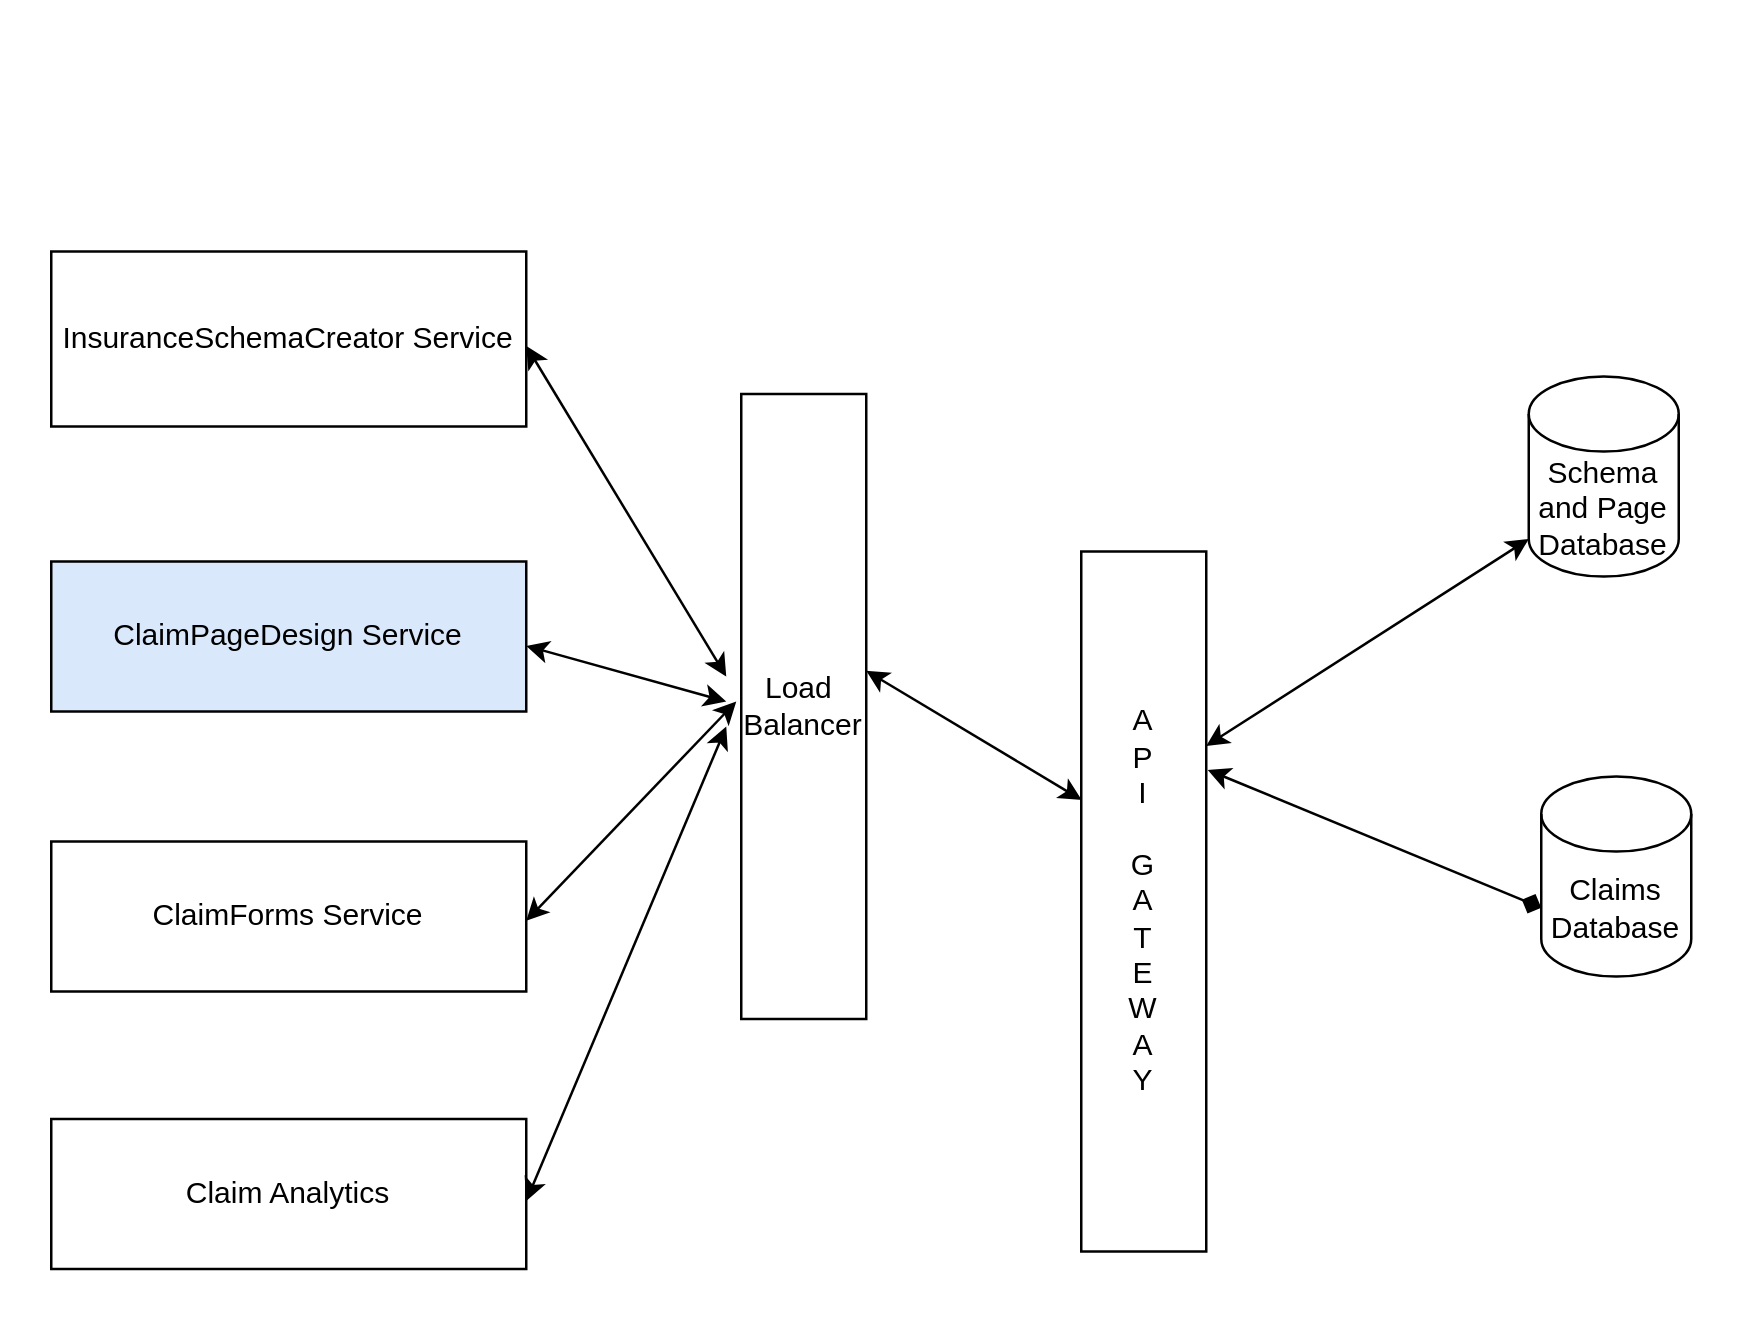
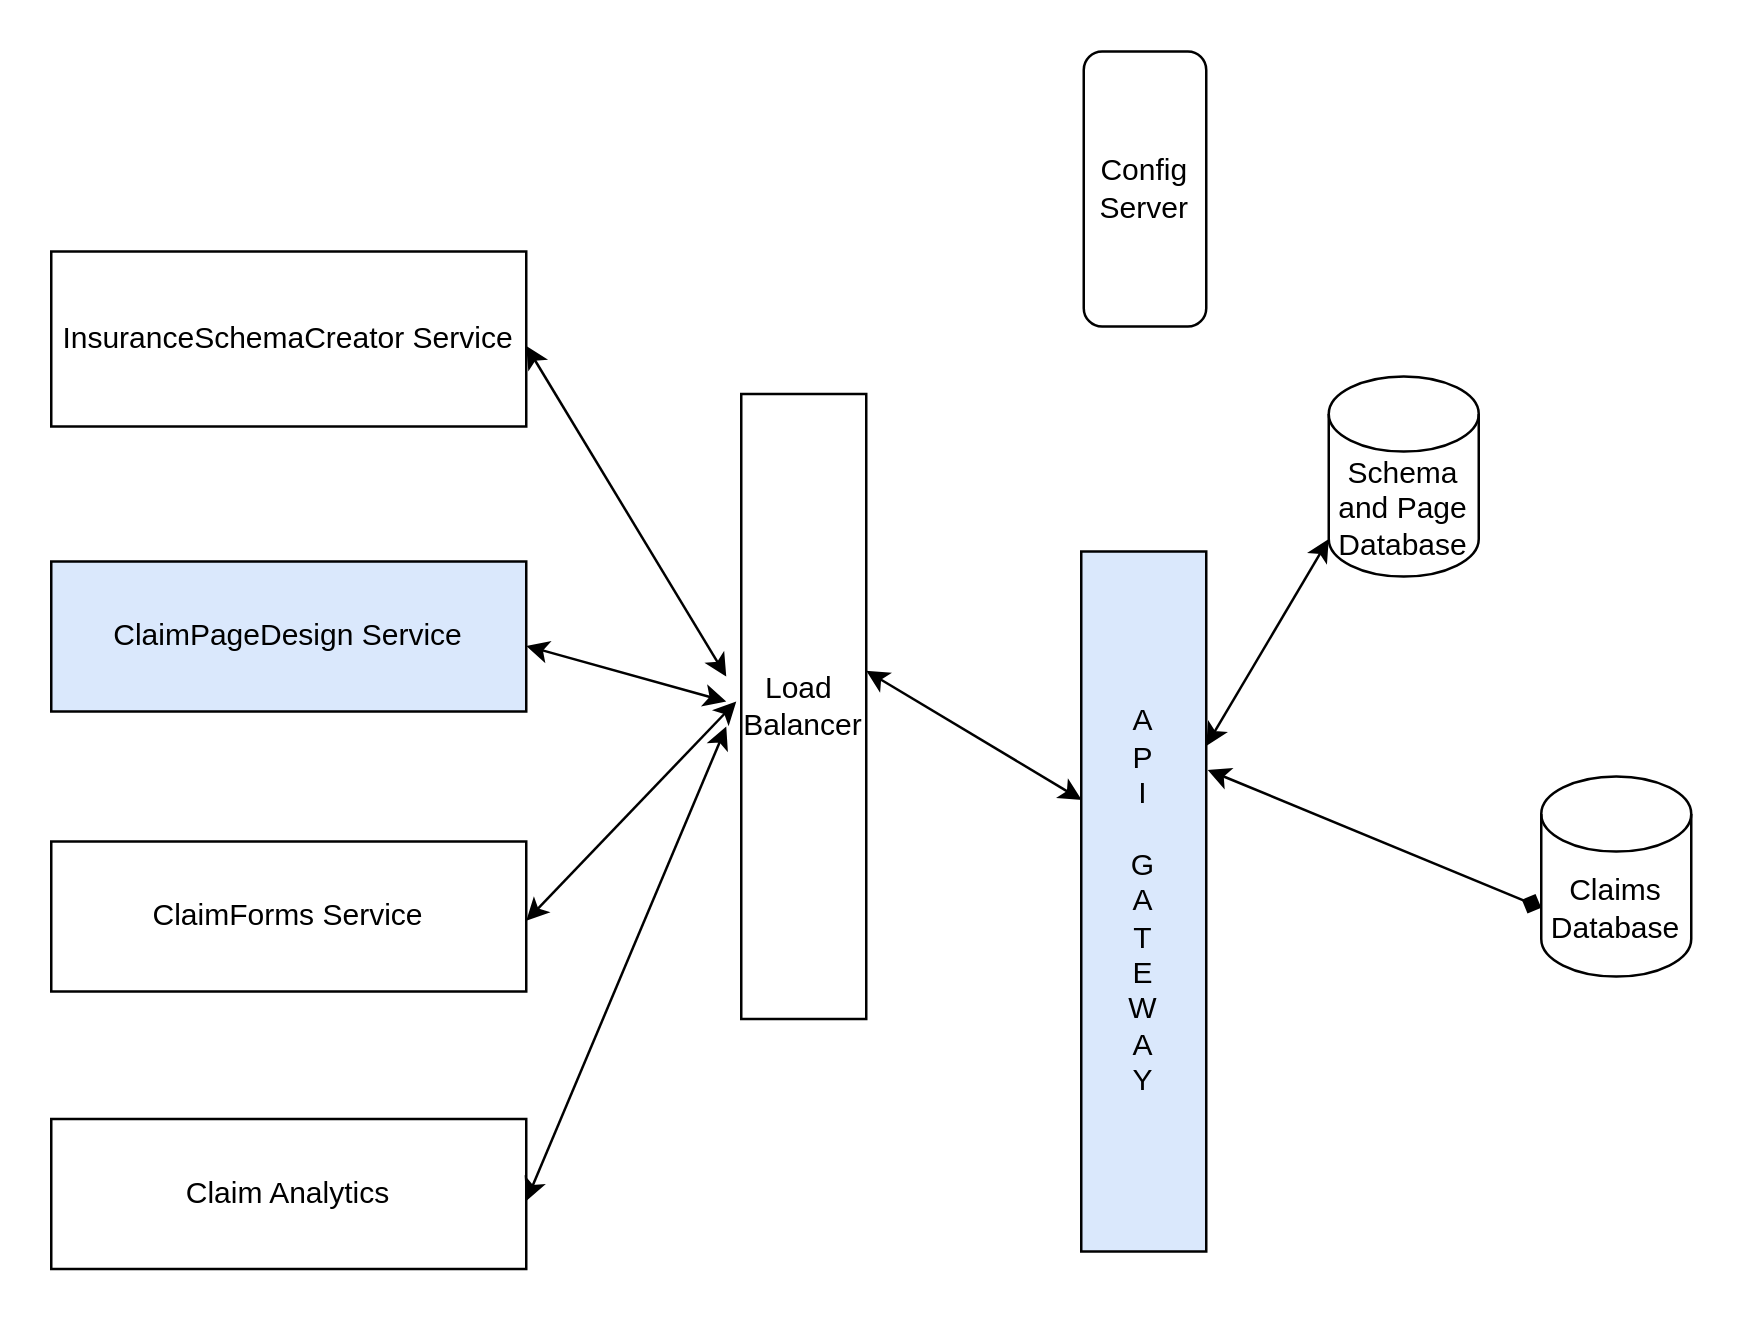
none -> (1145, 189)
(1604, 476) -> (1404, 476)
(1144, 901) -> (1144, 901)
